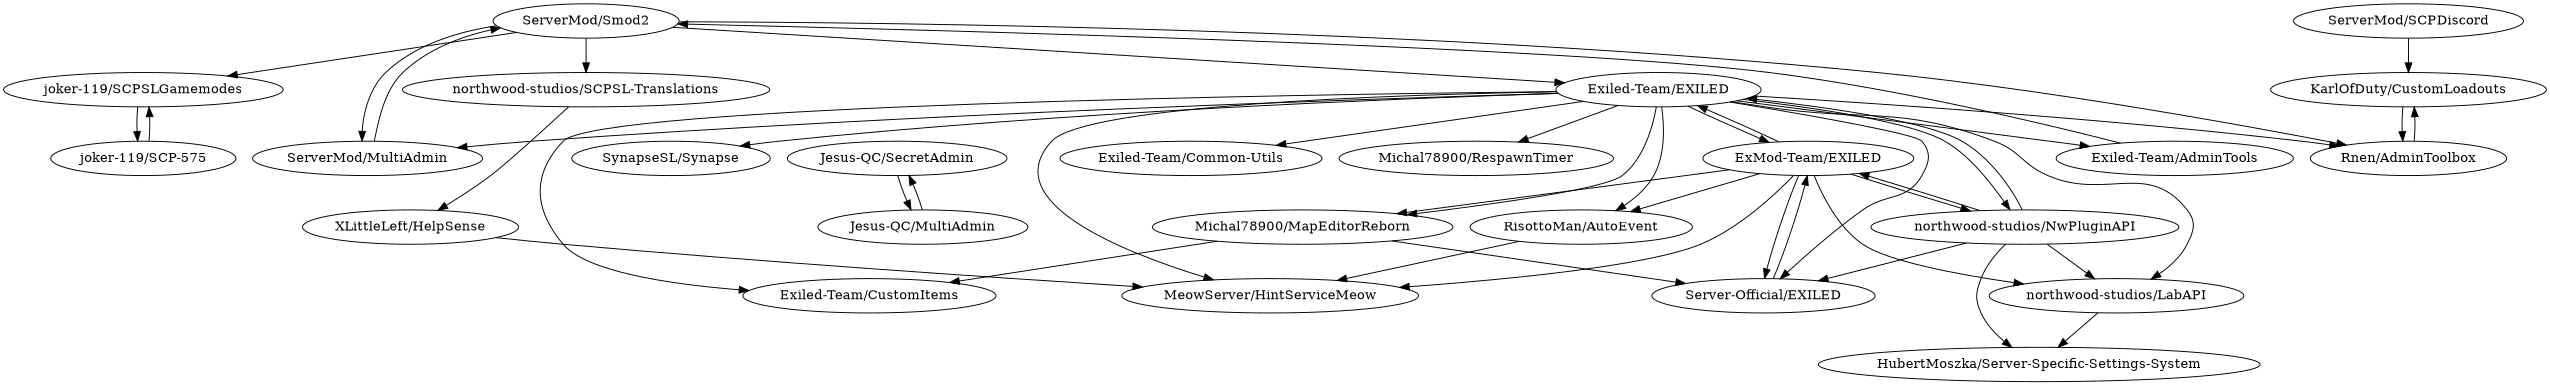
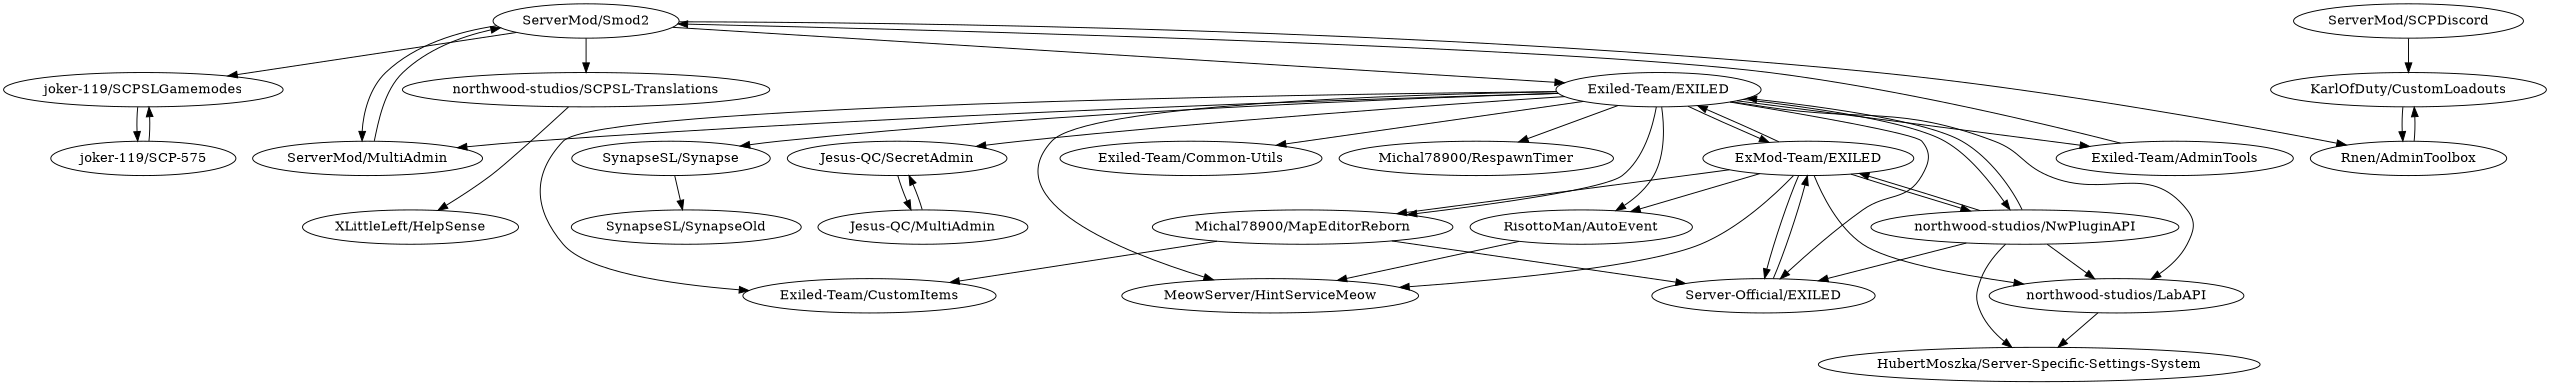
(2042, 116) -> (1275, 118)
none -> (686, 227)
(814, 265) -> none
